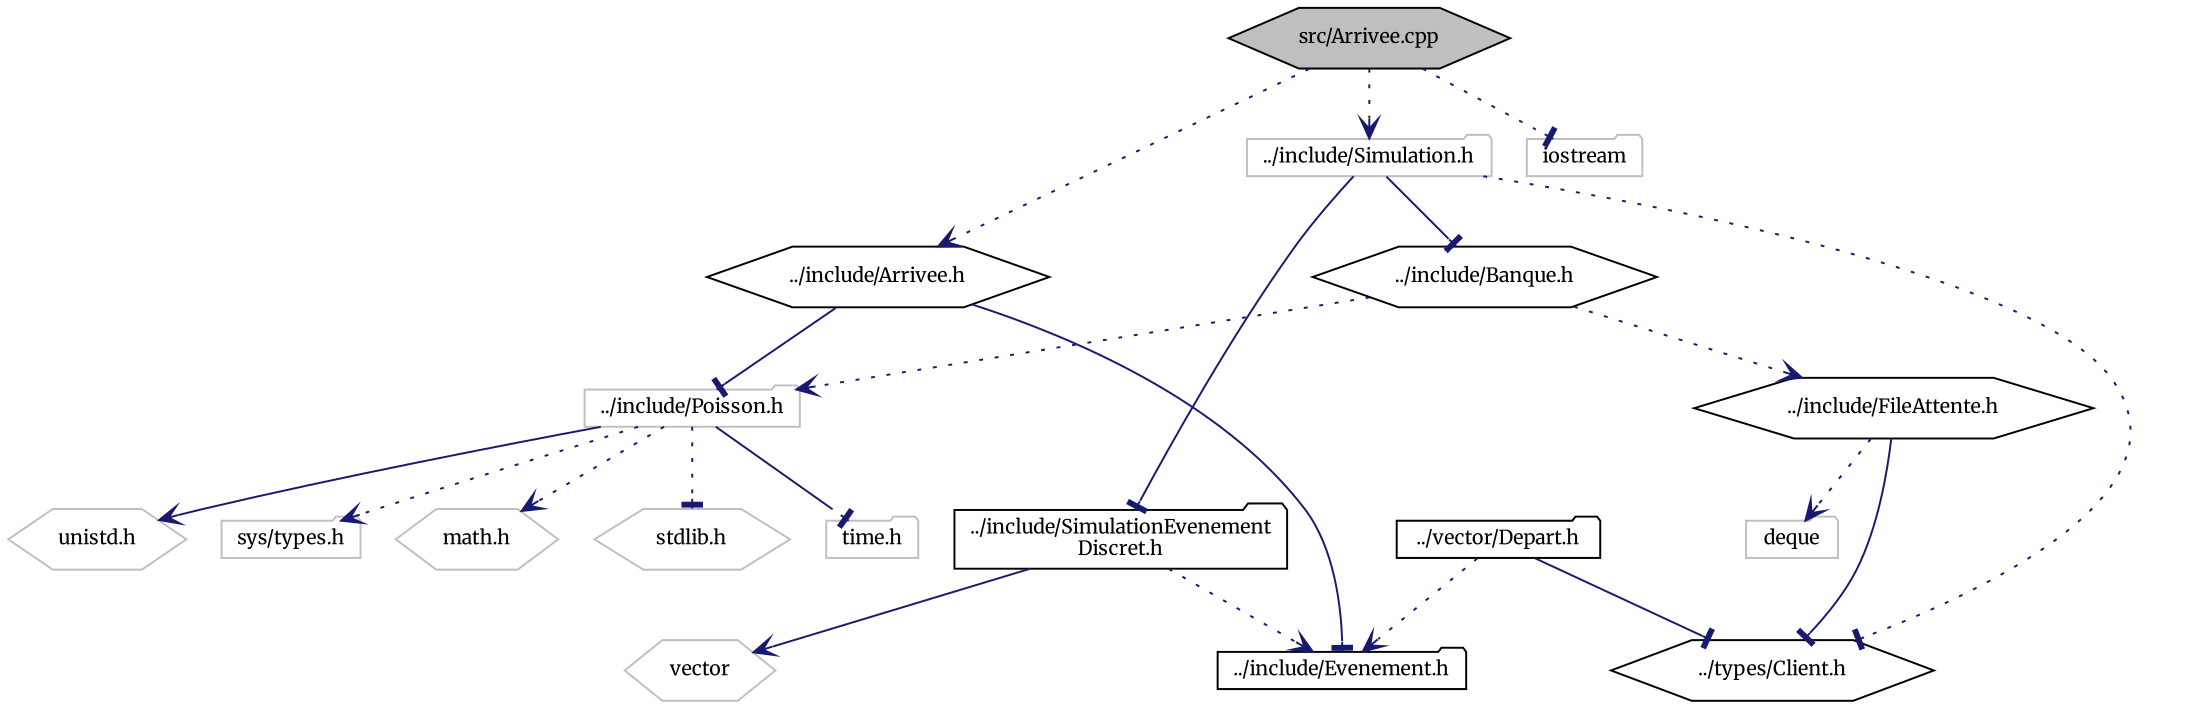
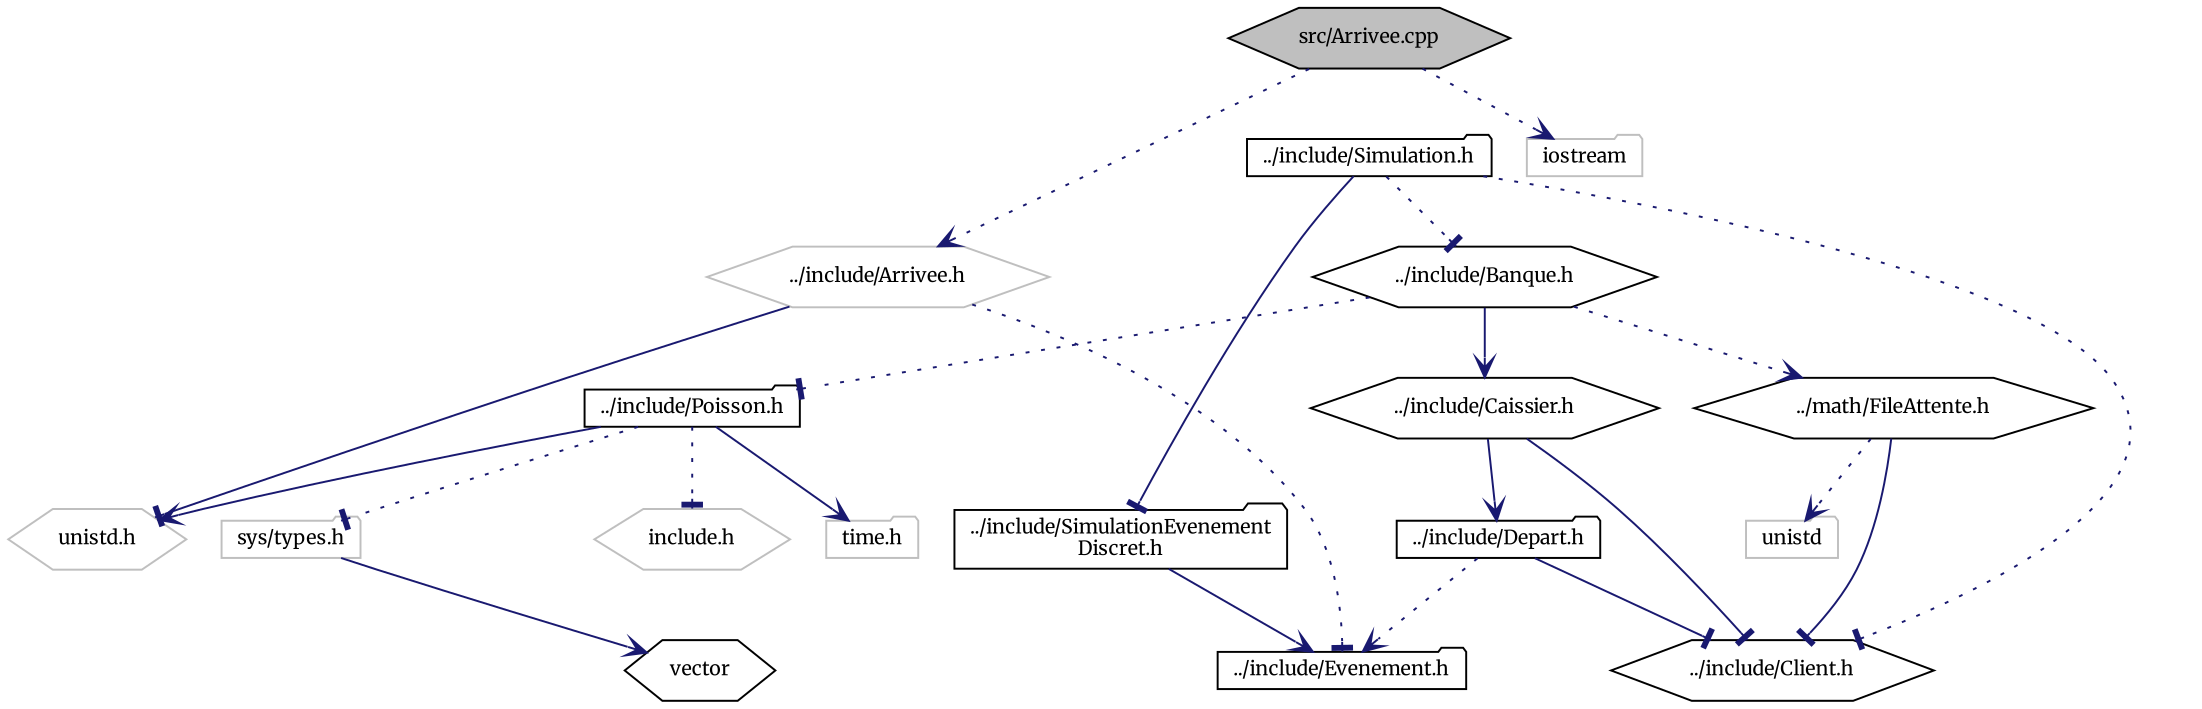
(1369, 94) -> none
(1479, 99) -> (1479, 99)
(1369, 158) -> (1369, 158)
(1417, 208) -> (1417, 208)
(878, 277) -> (878, 277)
(1107, 340) -> (1107, 340)
(780, 346) -> (476, 408)
(692, 408) -> (692, 408)
none -> (1485, 408)
(1894, 408) -> (1894, 408)
(1212, 421) -> (1212, 421)
(774, 468) -> (774, 468)
(499, 470) -> (499, 470)
(477, 539) -> none
(692, 539) -> (692, 539)
(1498, 539) -> (1498, 539)
(1792, 539) -> (1792, 539)
(1232, 605) -> (1232, 605)
(901, 608) -> (484, 603)
(700, 670) -> (700, 670)
(1772, 670) -> (1772, 670)
